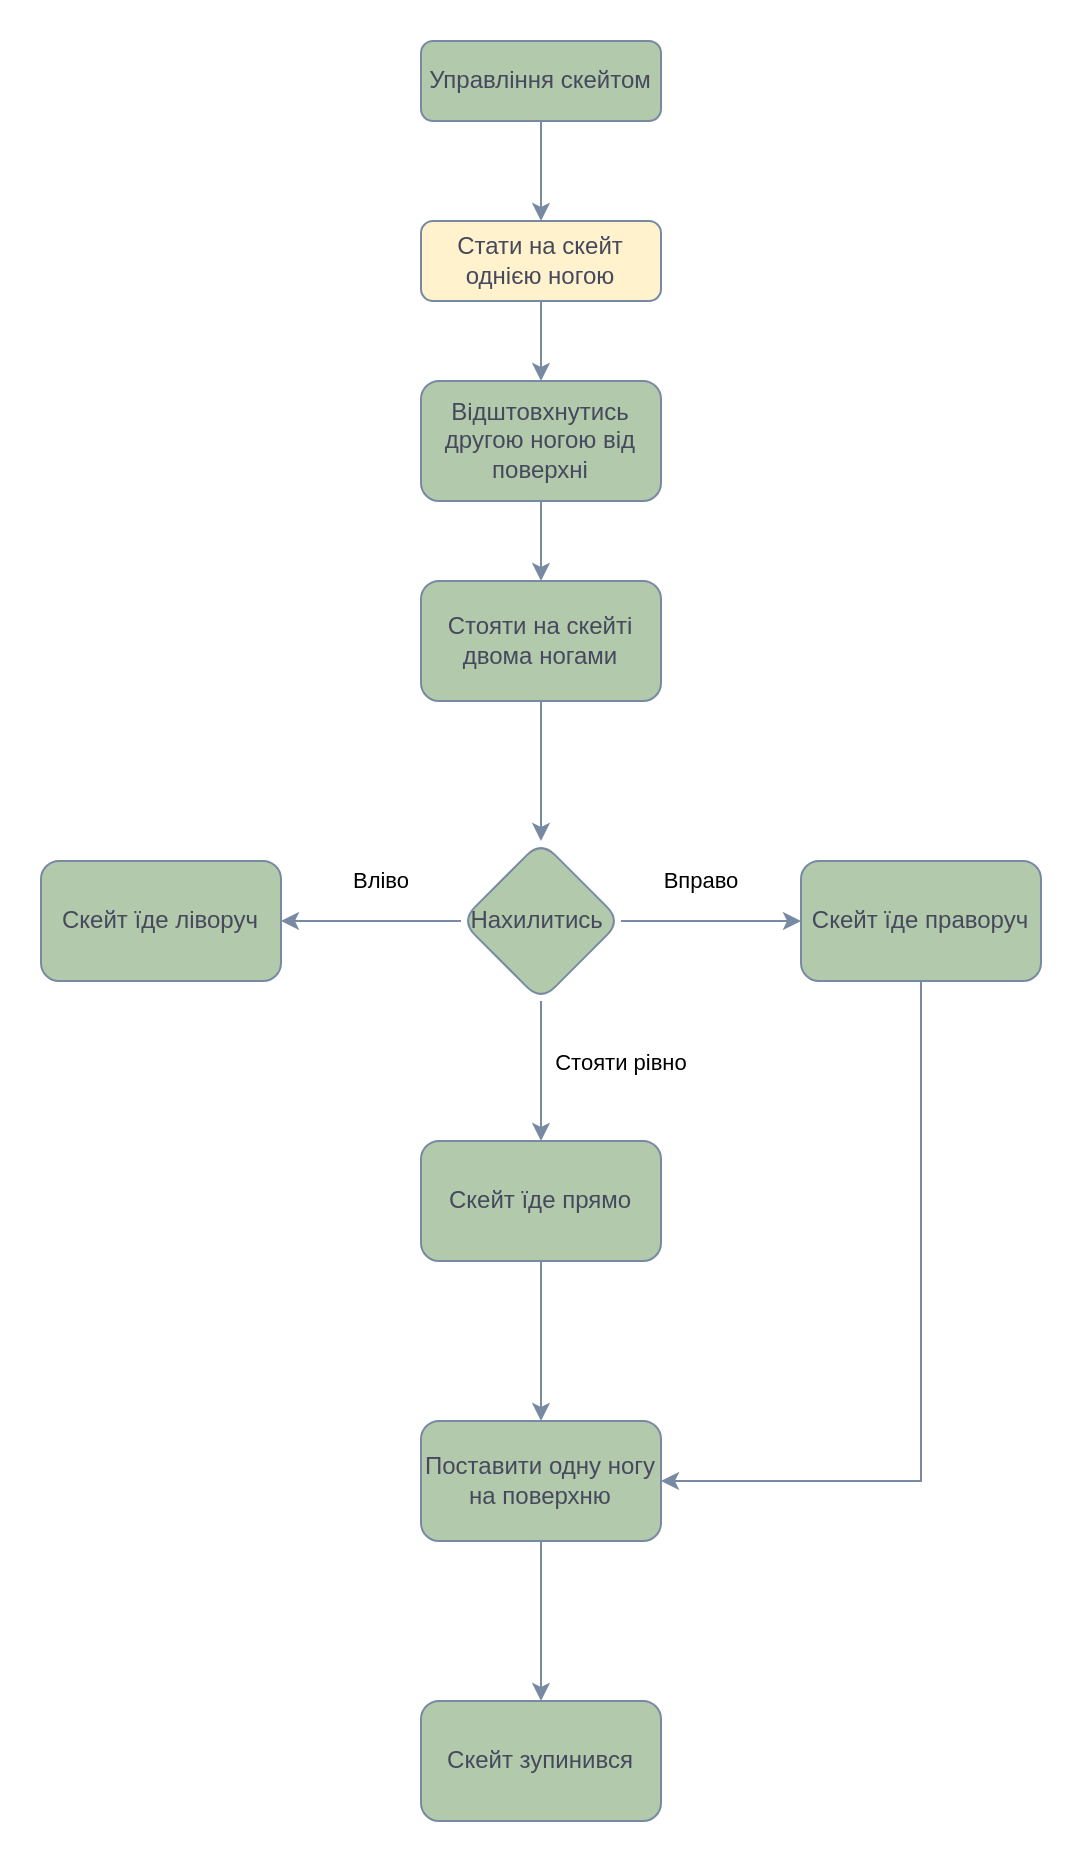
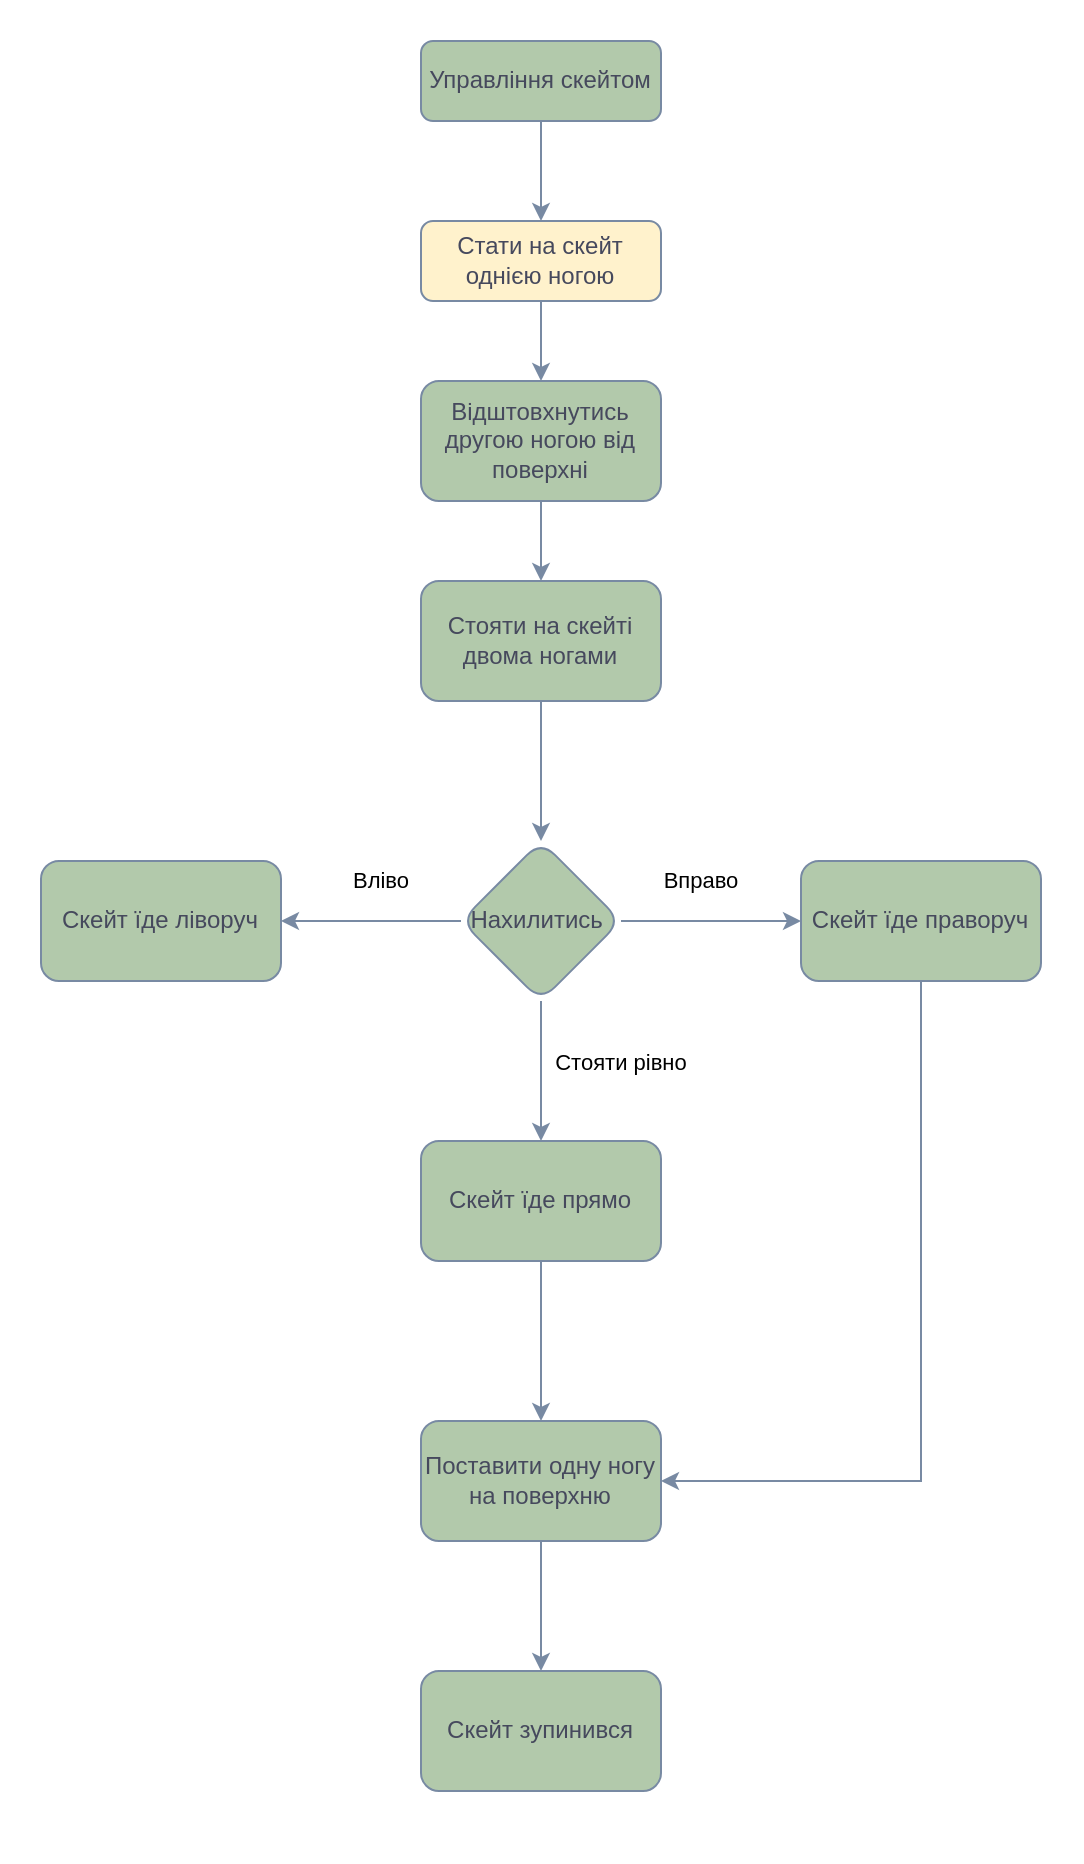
(541, 1761) -> (541, 1731)
